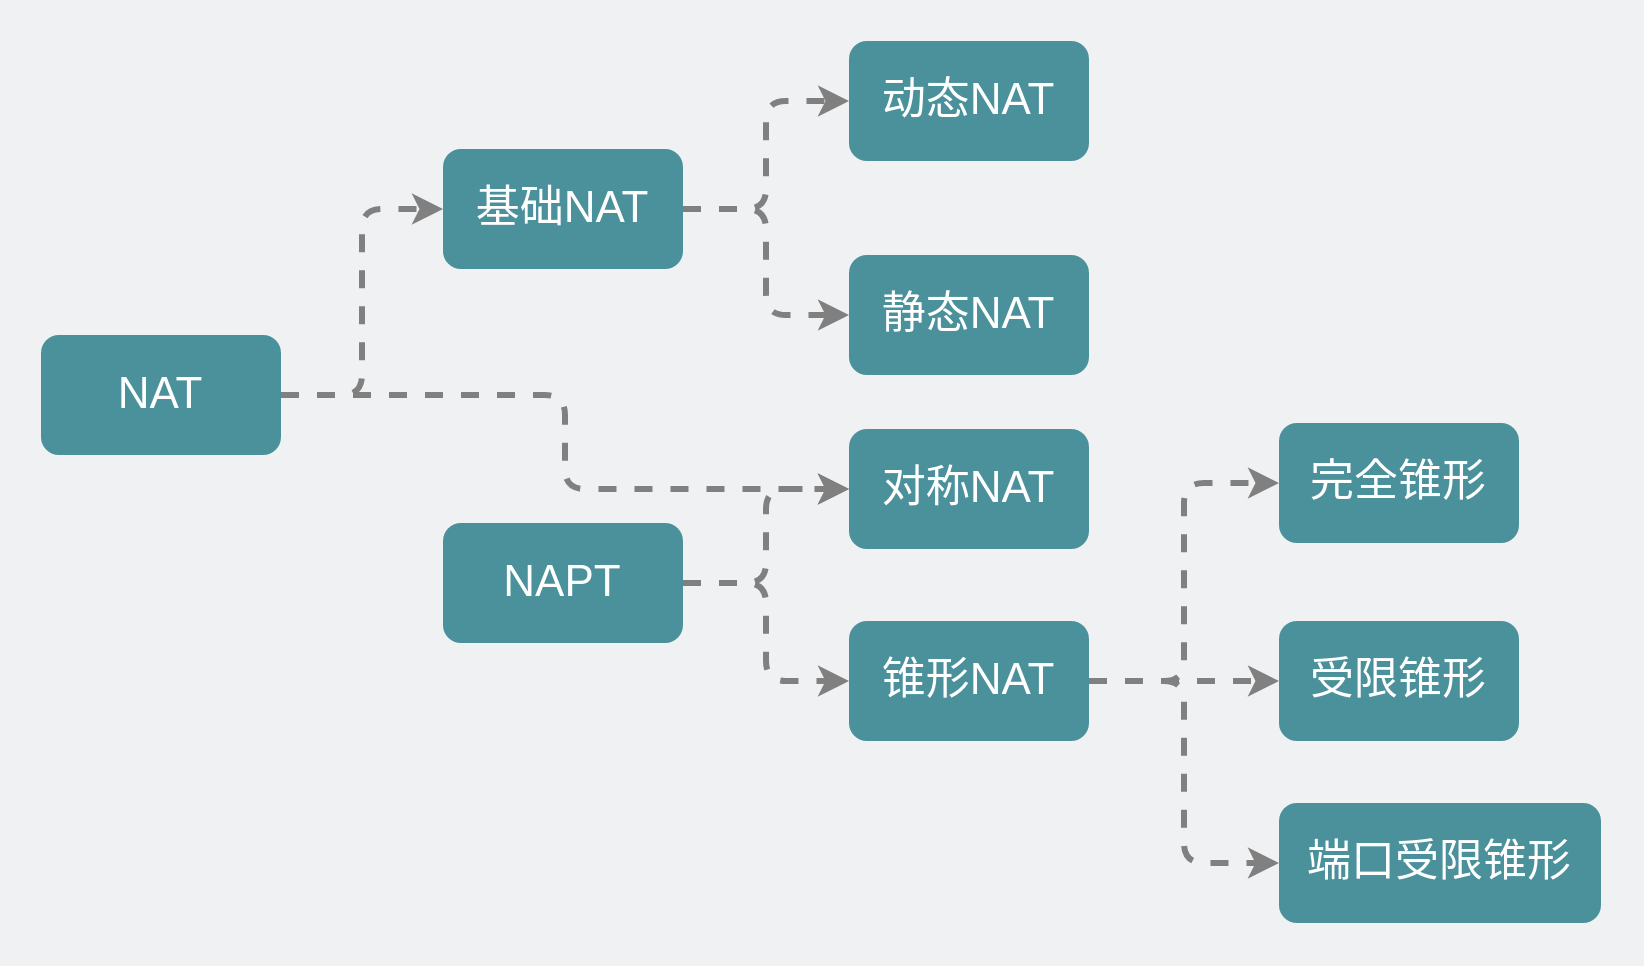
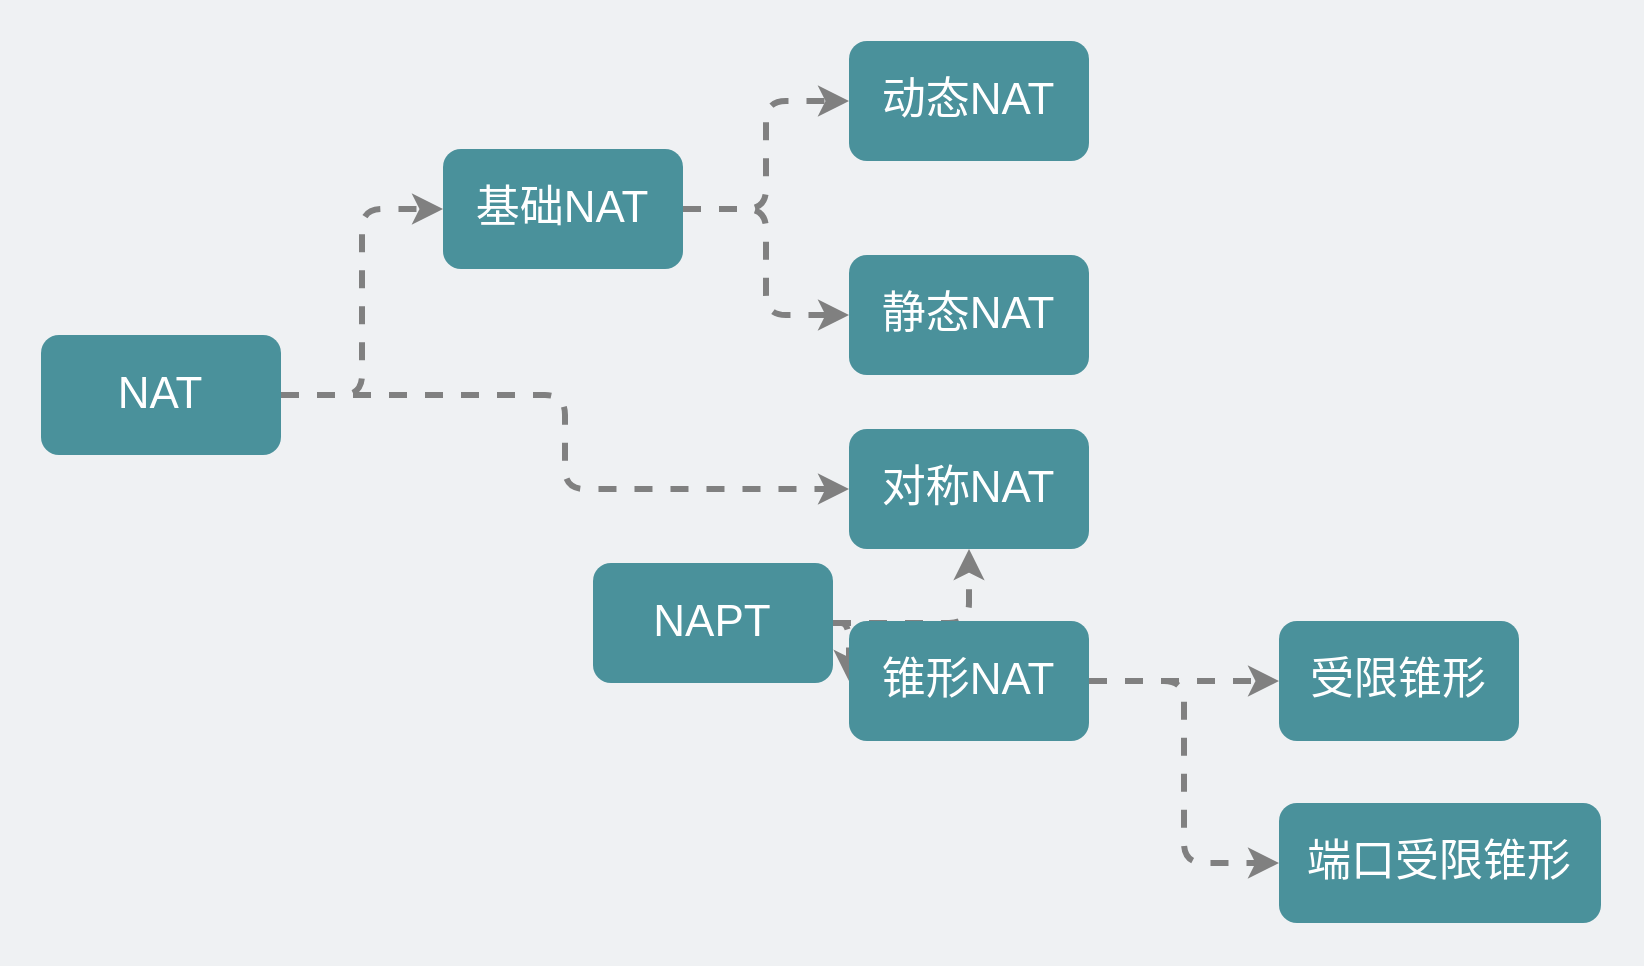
(1244, 483) -> none
(1399, 483) -> none
(563, 583) -> (713, 623)
